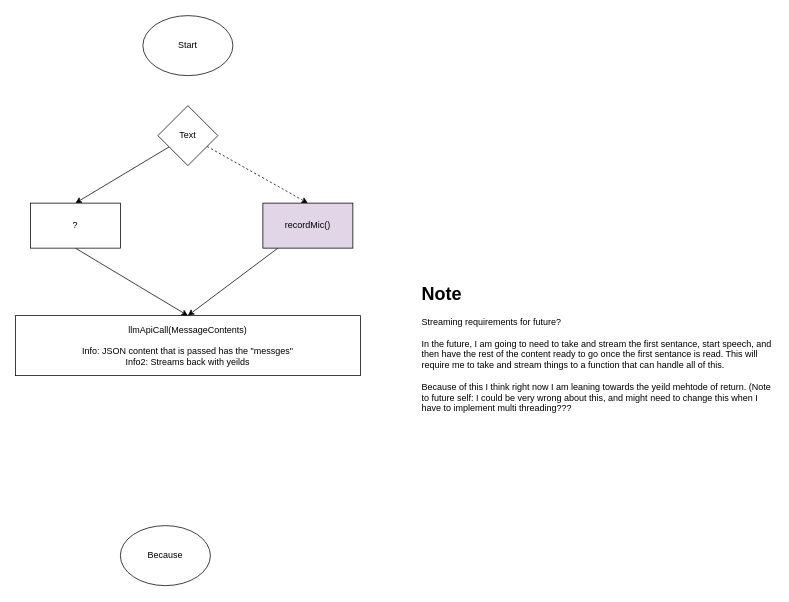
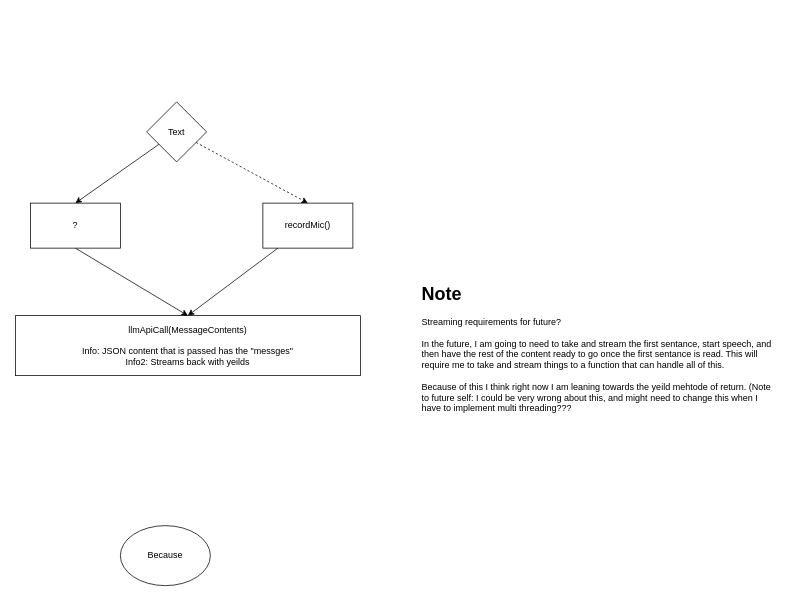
(188, 45) -> none
(188, 135) -> (177, 132)
(308, 225) -> (308, 225)
